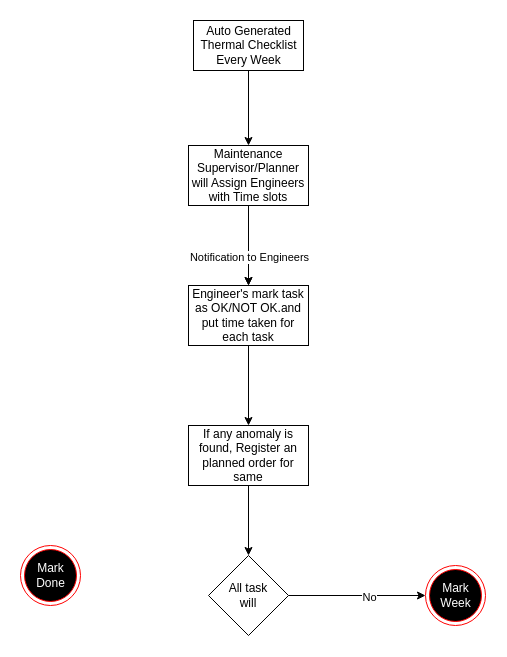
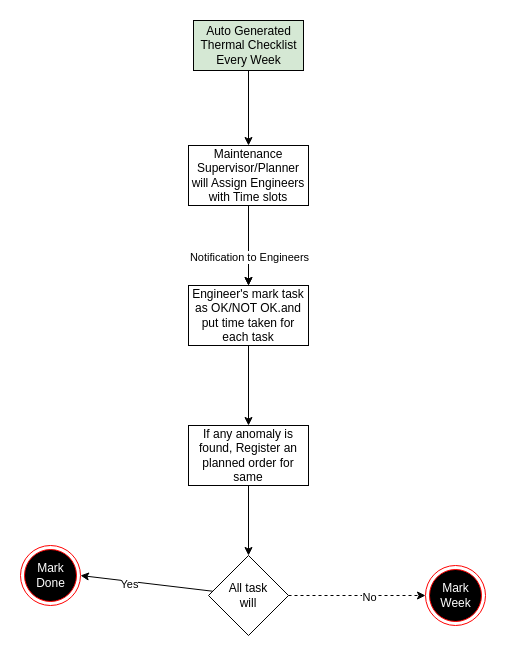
(249, 46) -> (249, 46)
none -> (150, 584)
(326, 596) -> (326, 596)
